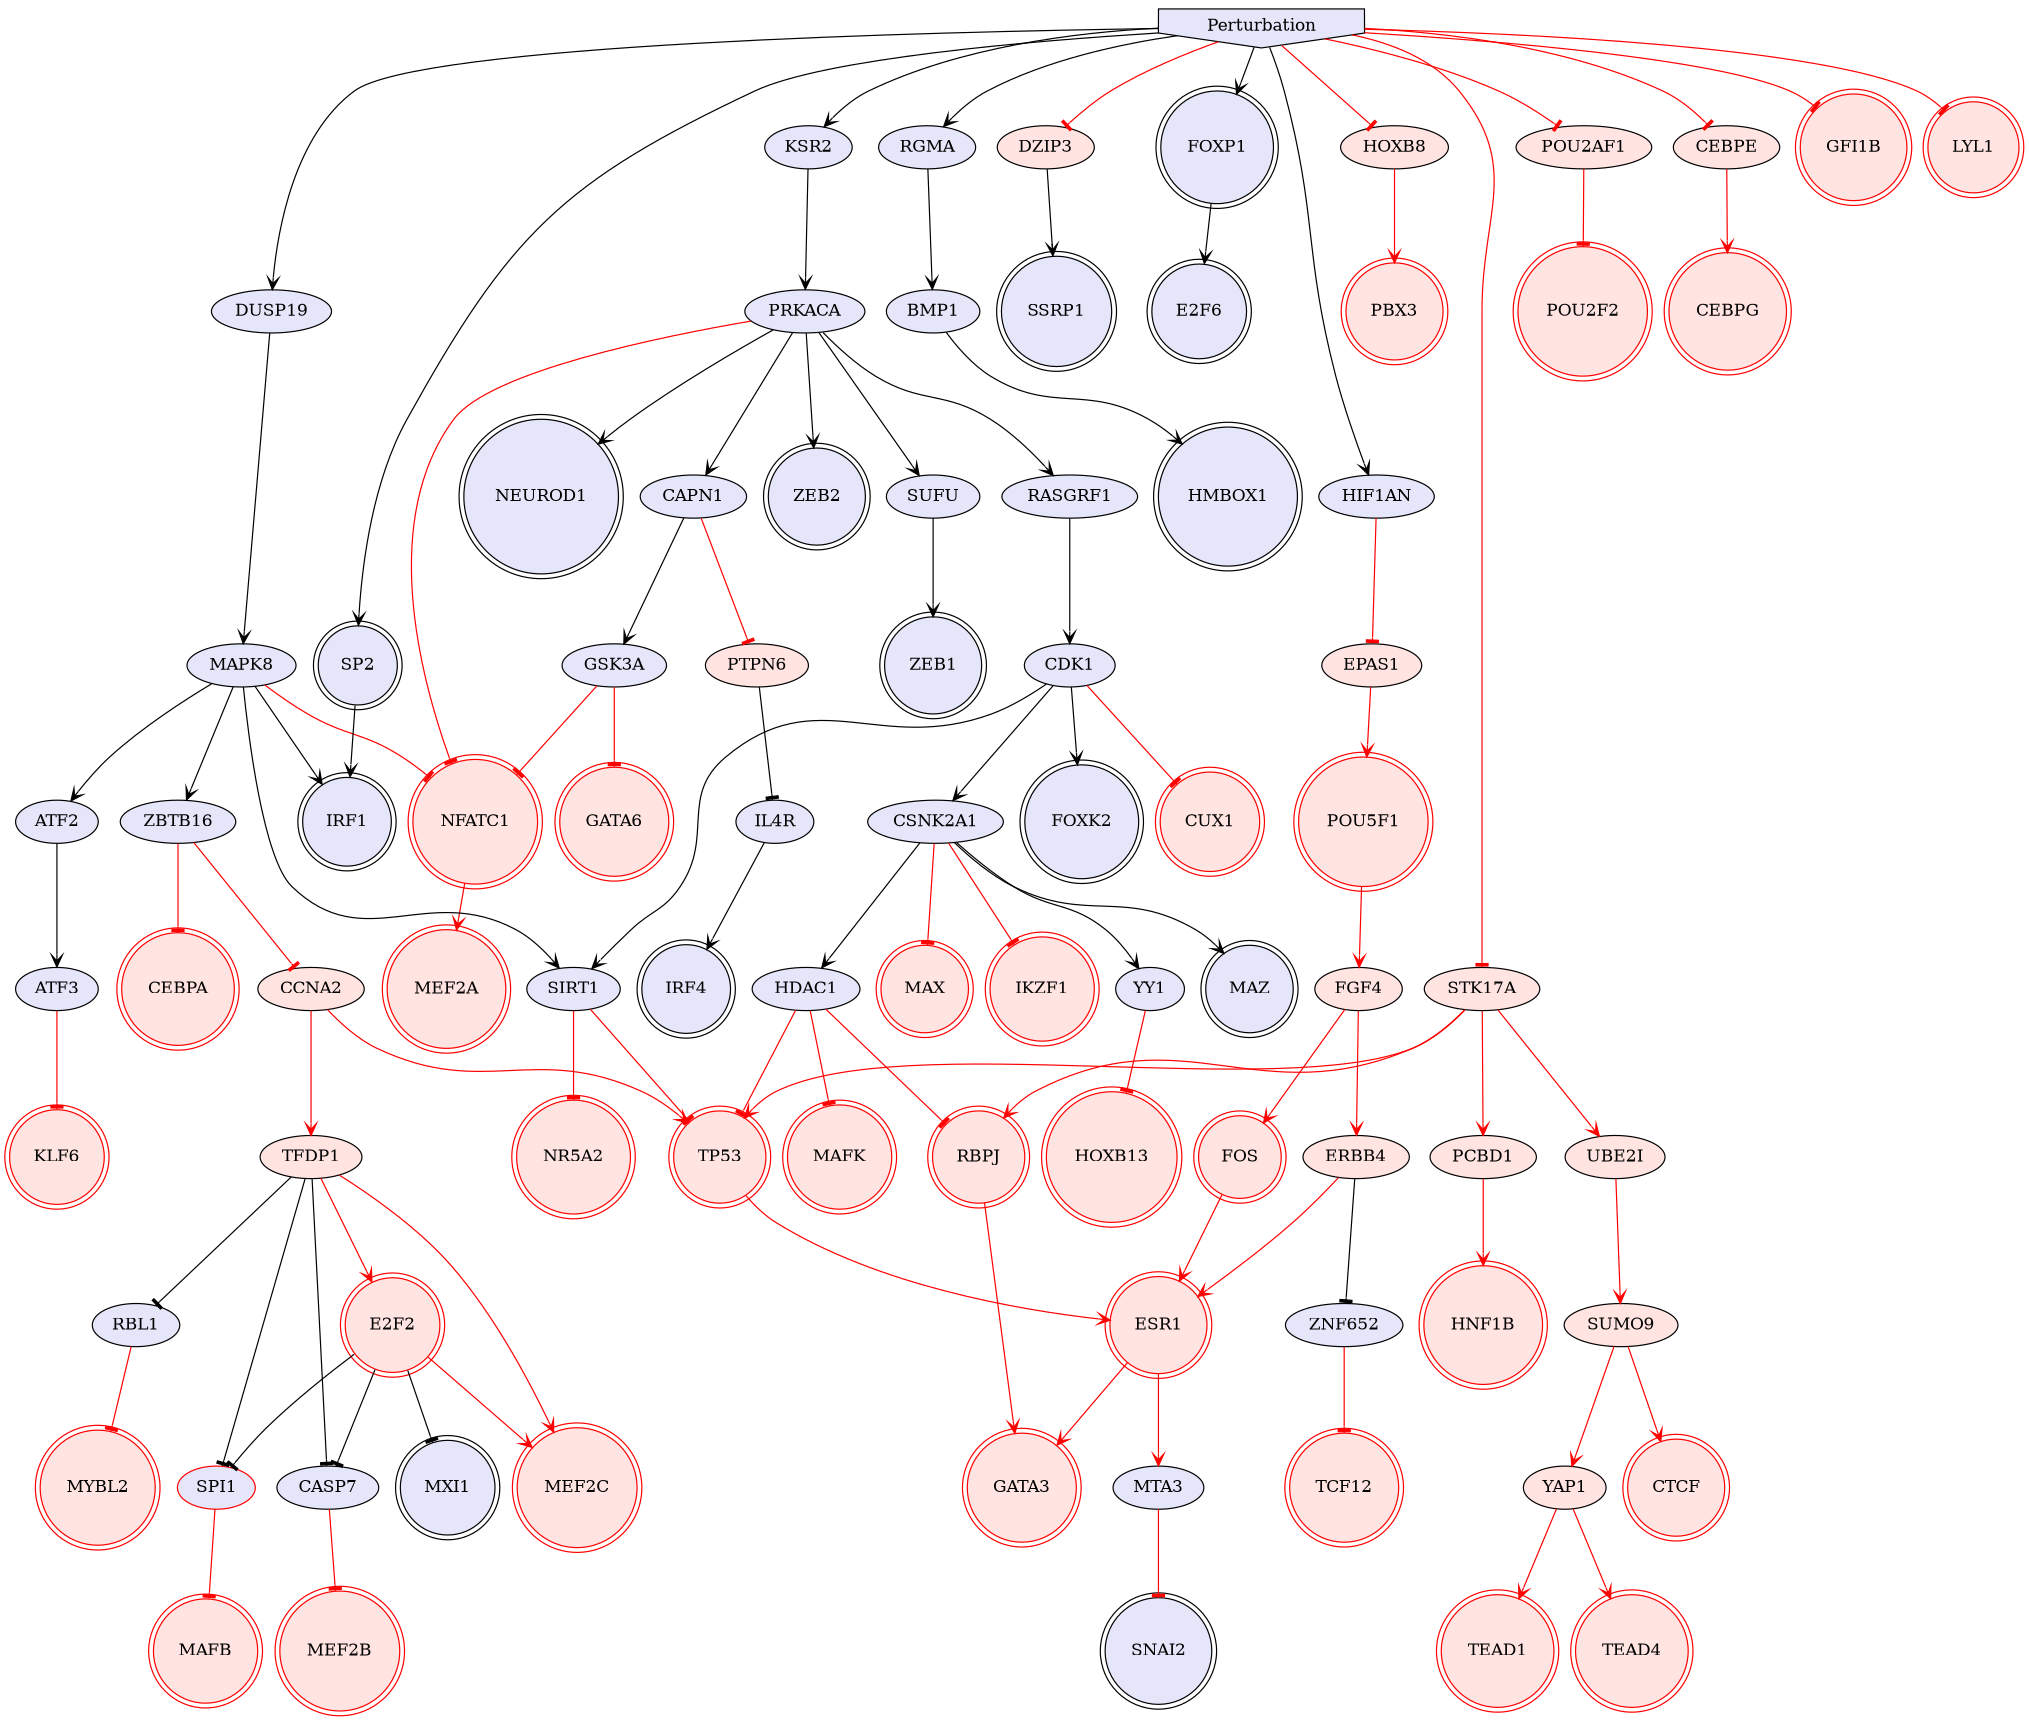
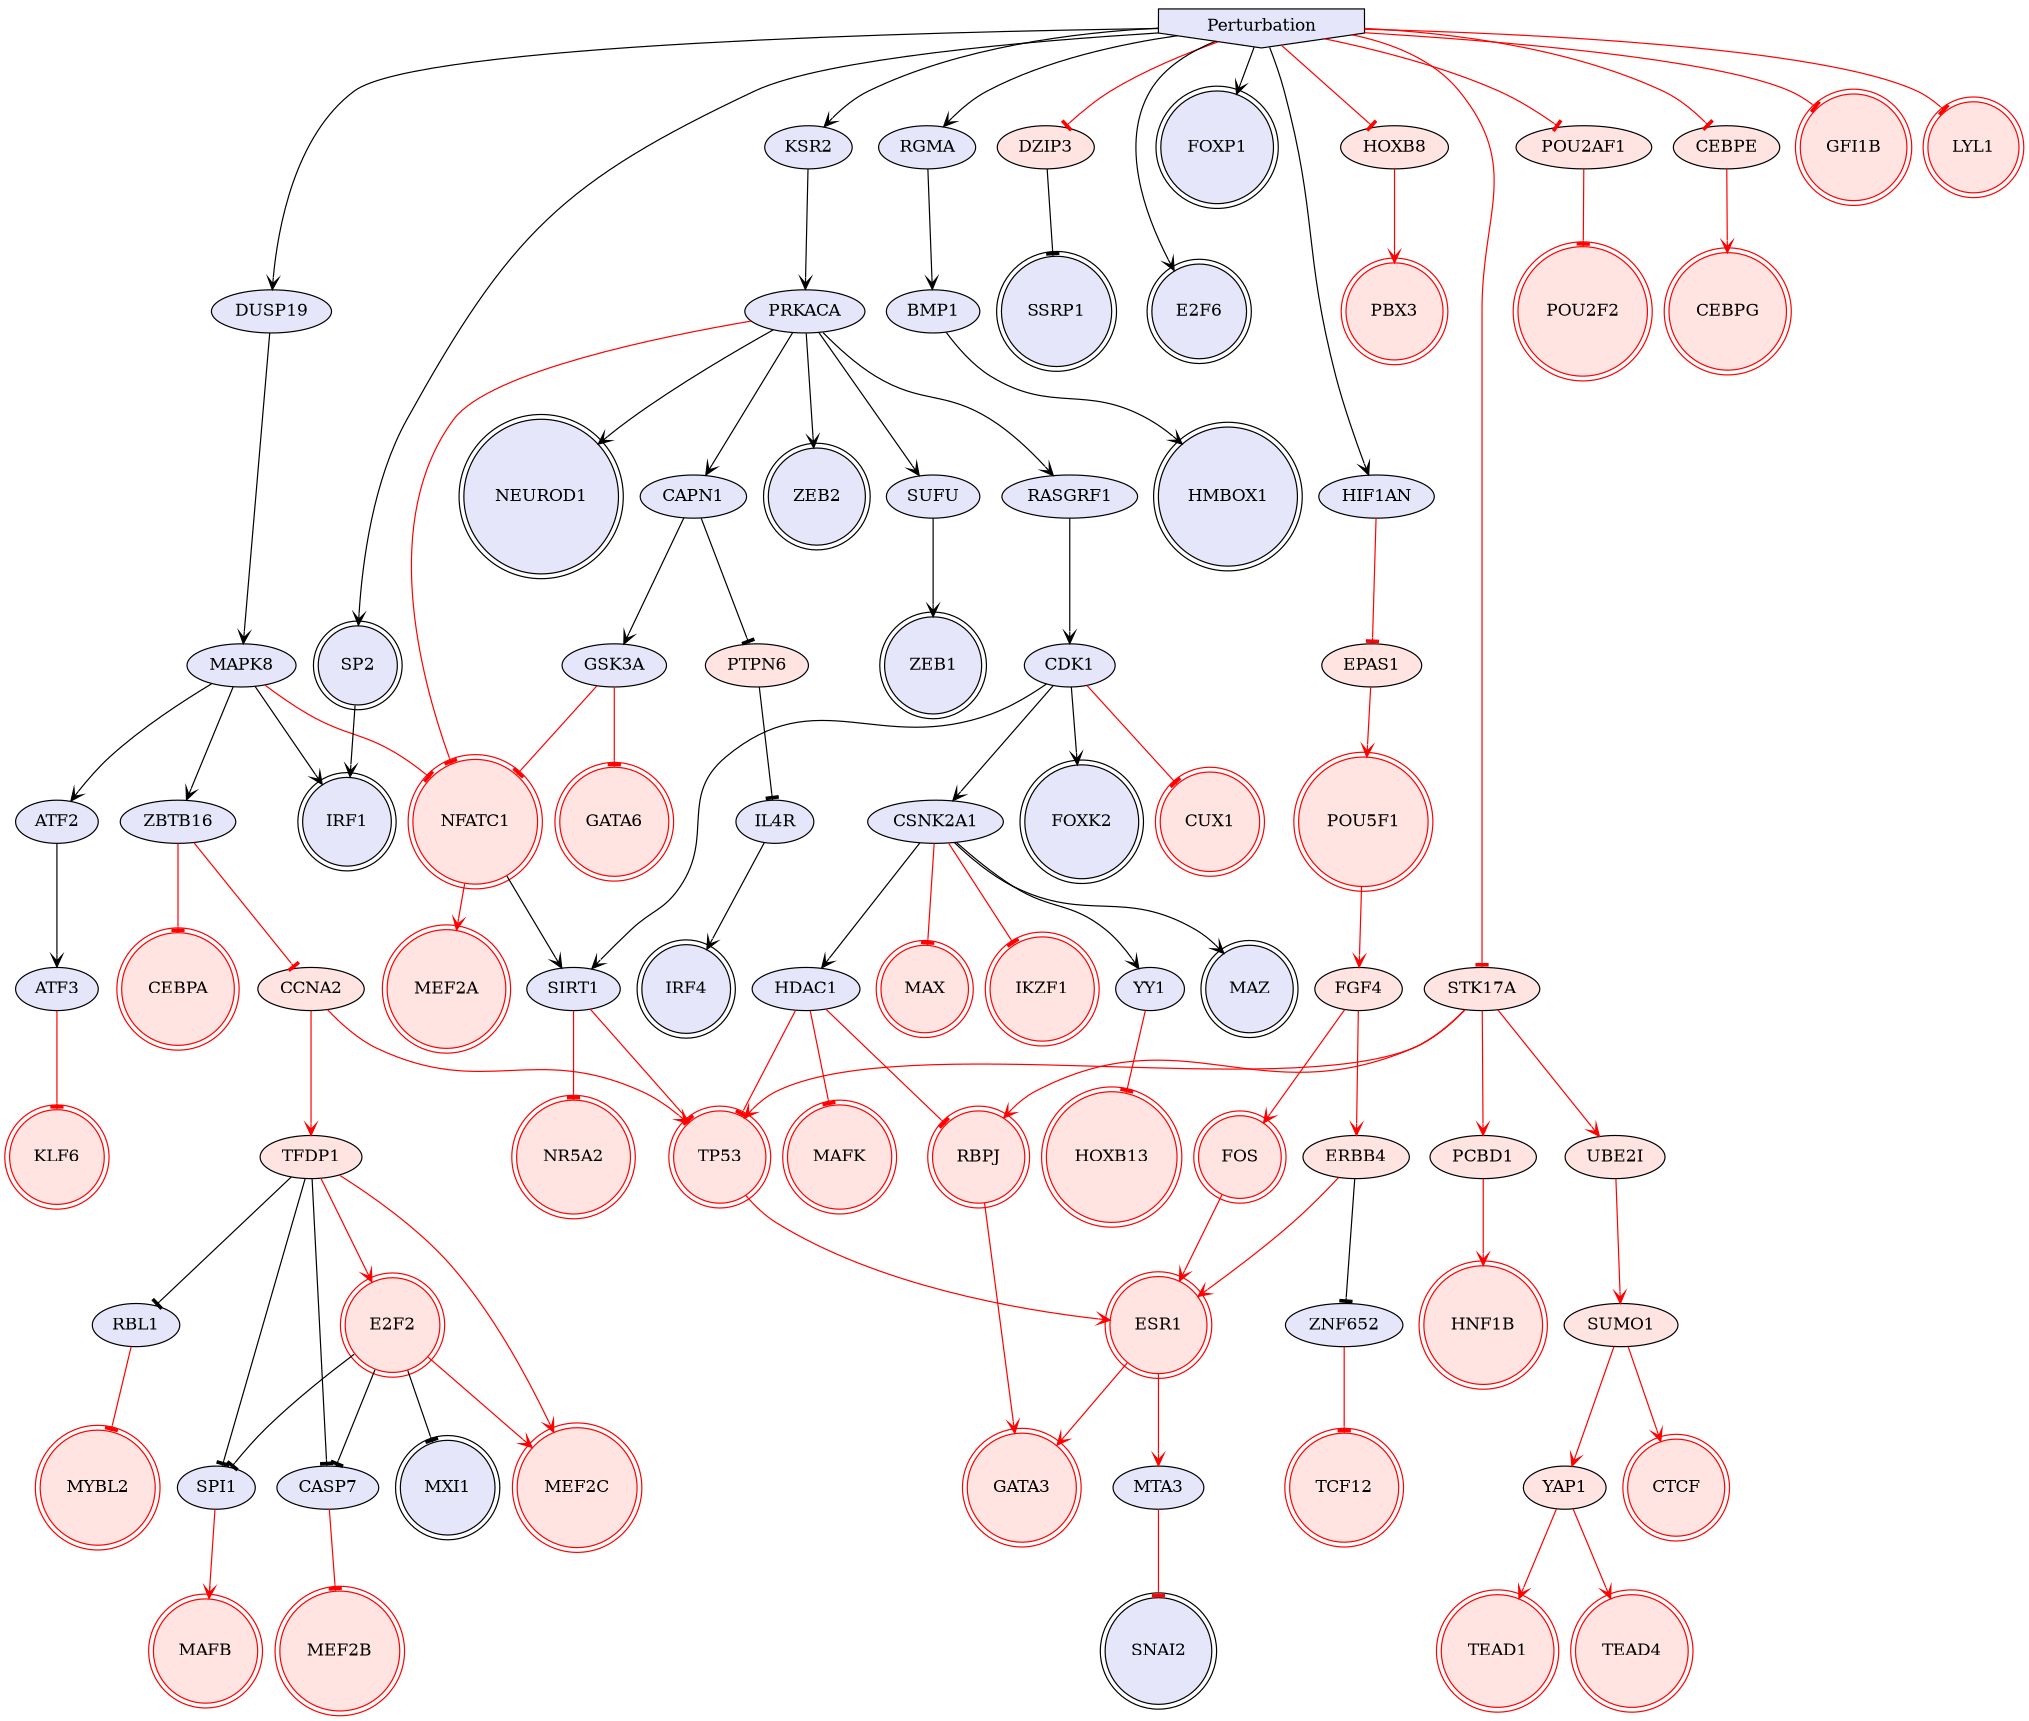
(1050, 209) -> (1050, 209)
(1208, 227) -> (1137, 135)
(724, 578) -> (724, 578)
(322, 908) -> (531, 917)
(1621, 1325) -> (1621, 1325)
(216, 1488) -> (216, 1488)
(212, 1551) -> (212, 1551)
